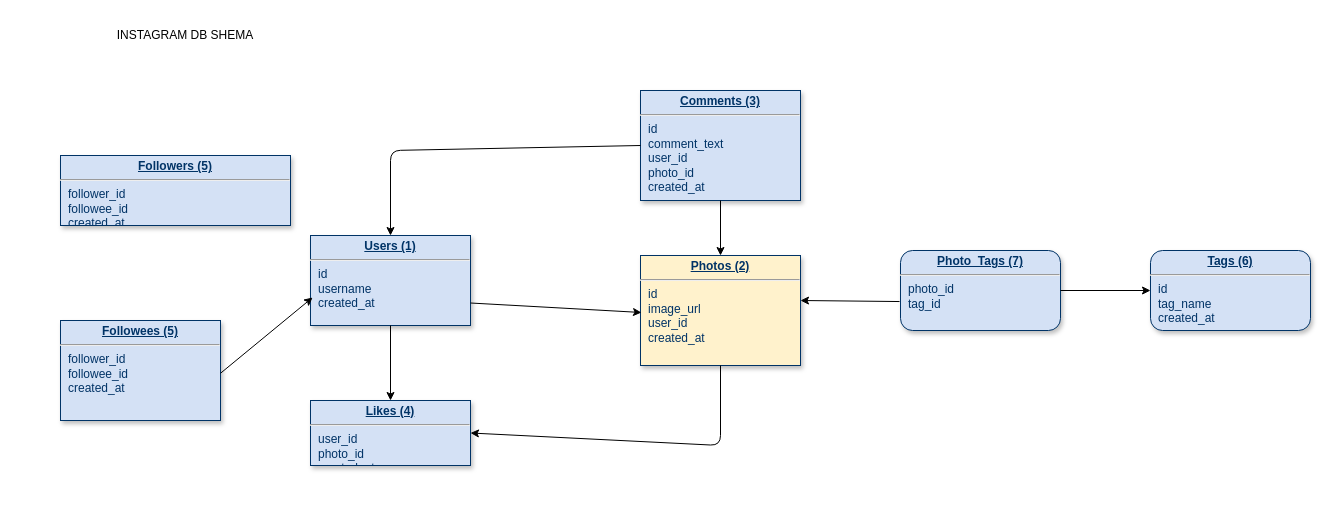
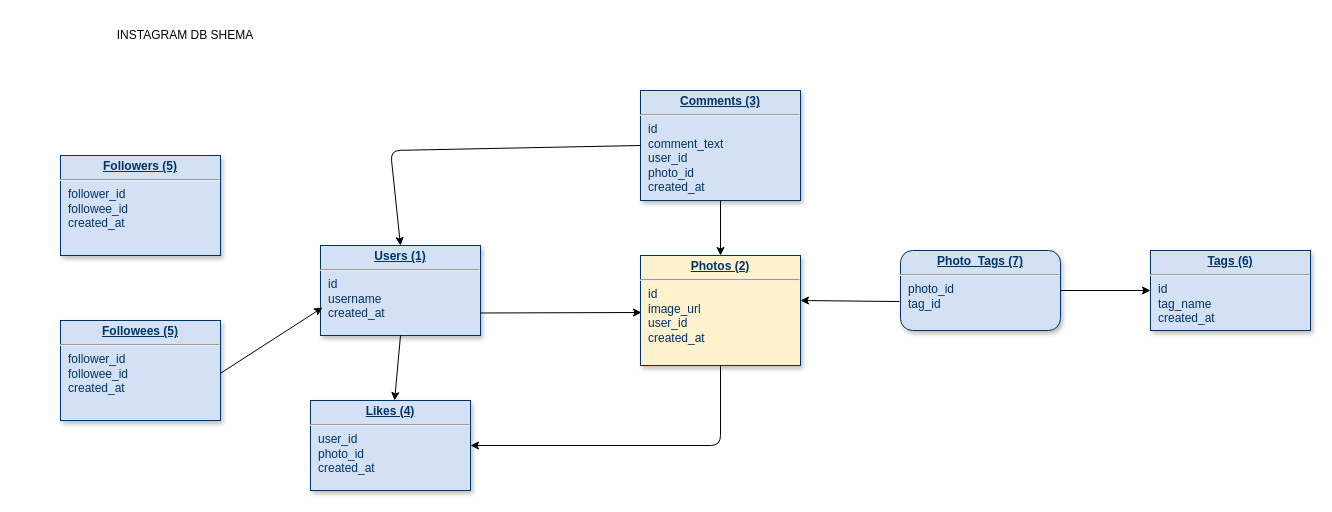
(176, 191) -> (141, 206)
(391, 281) -> (401, 291)
(1231, 291) -> (1231, 291)
(391, 433) -> (391, 446)
